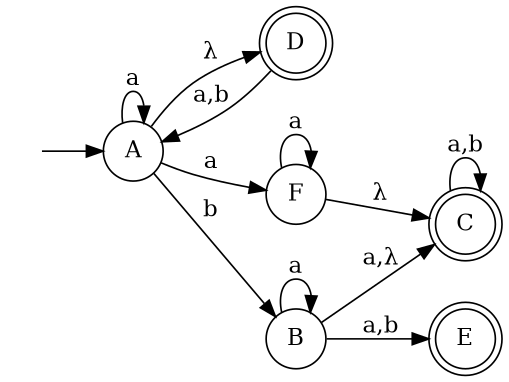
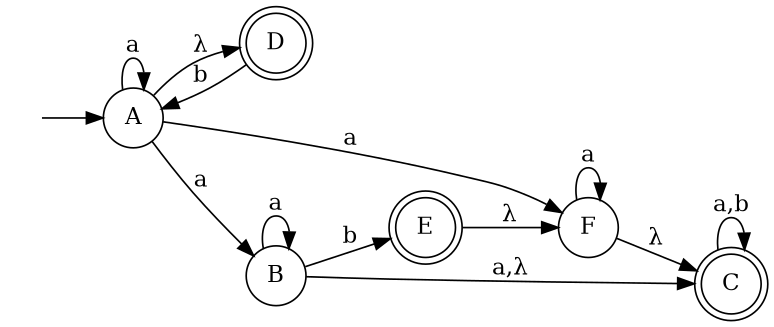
(211, 96) -> (201, 76)
(211, 210) -> (201, 180)
none -> (502, 228)
(381, 326) -> (351, 237)
